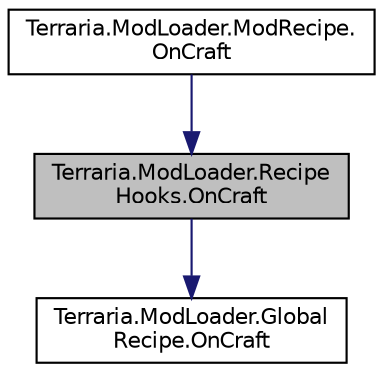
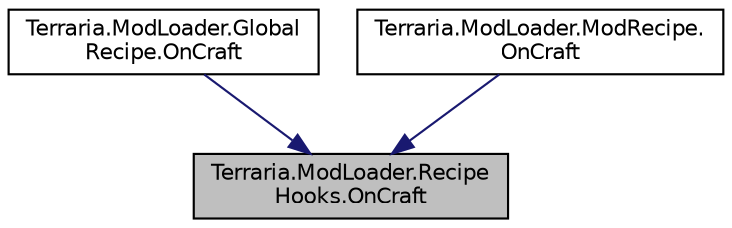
(192, 247) -> (248, 107)
